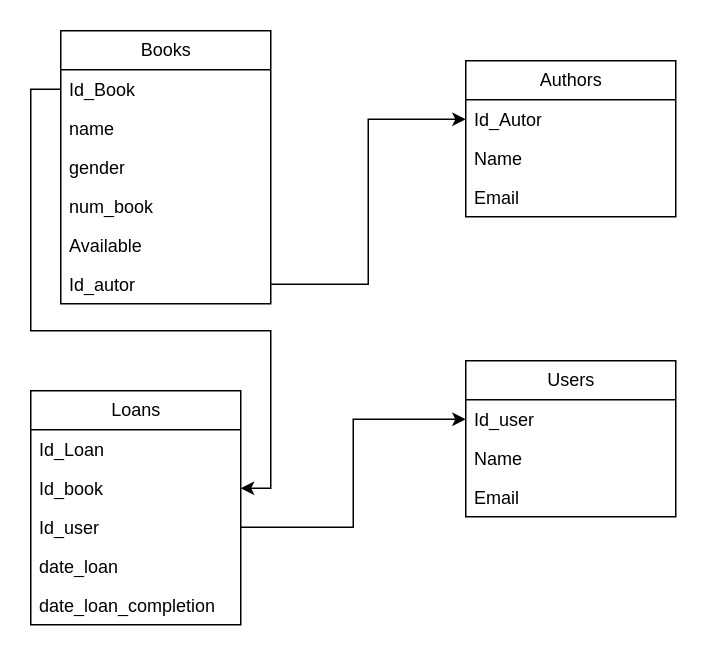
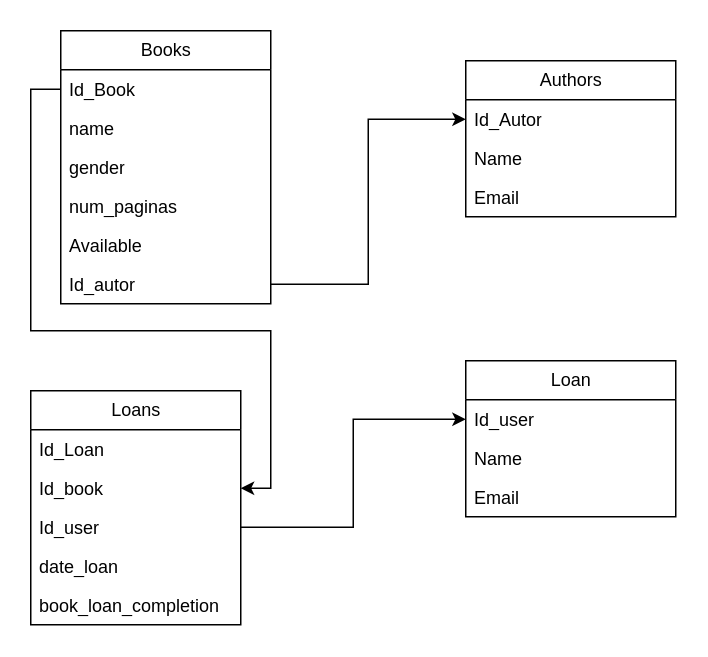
(110, 208) -> (123, 208)
(572, 380) -> (572, 380)
(134, 607) -> (134, 607)
